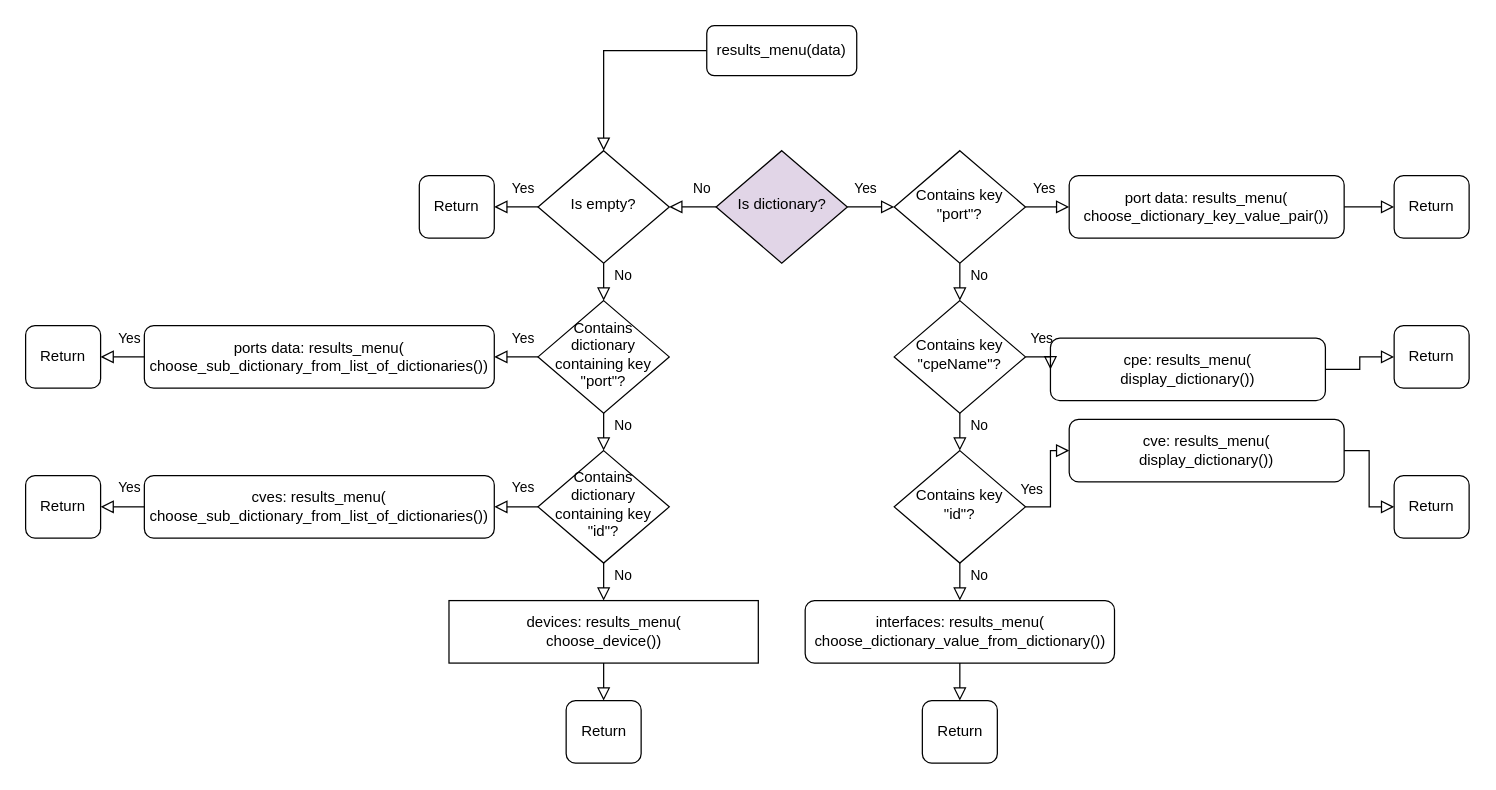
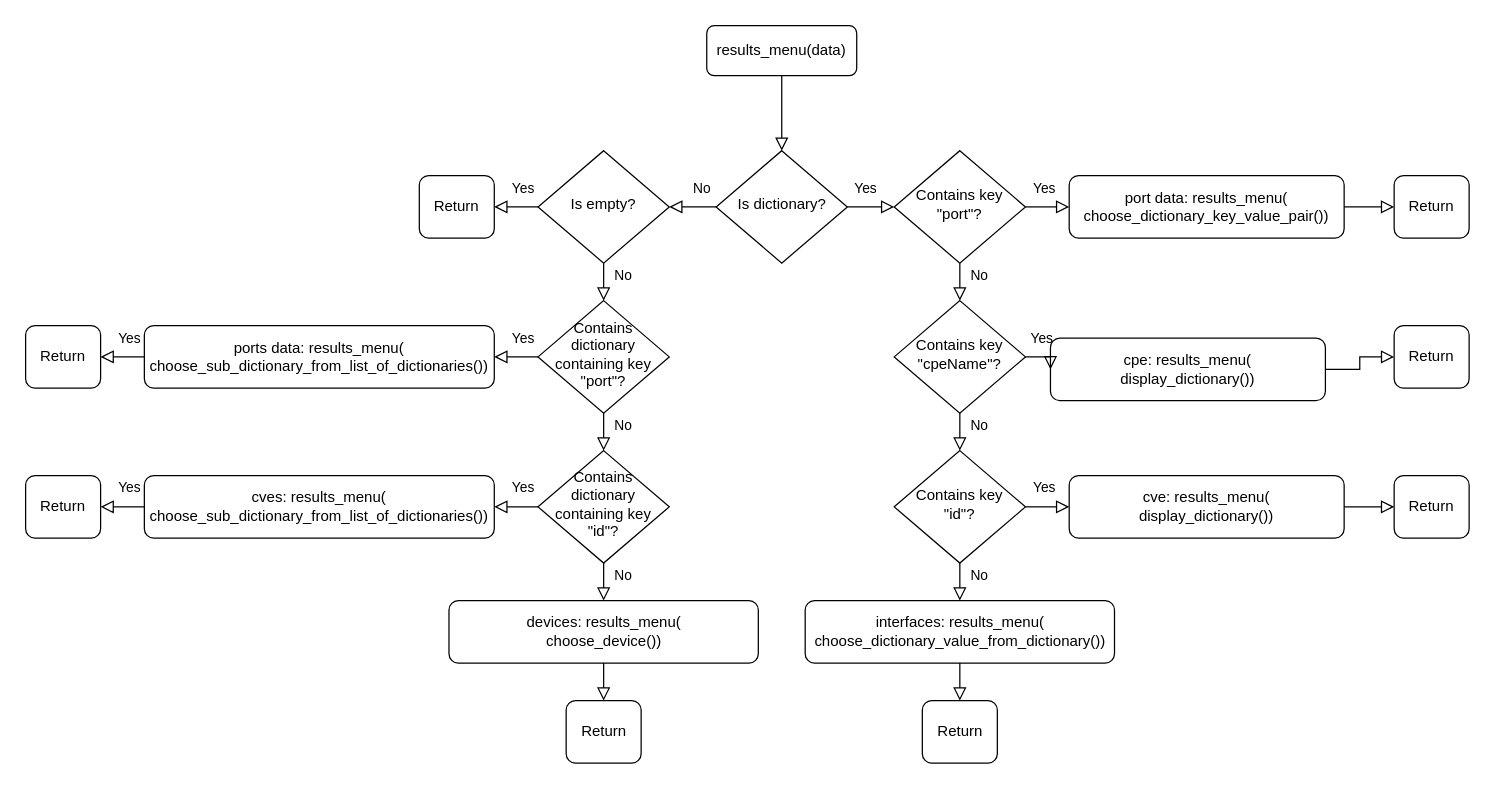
(612, 51) -> (782, 107)
(782, 207) -> (782, 207)
(1207, 451) -> (1207, 507)
(604, 632) -> (604, 632)
